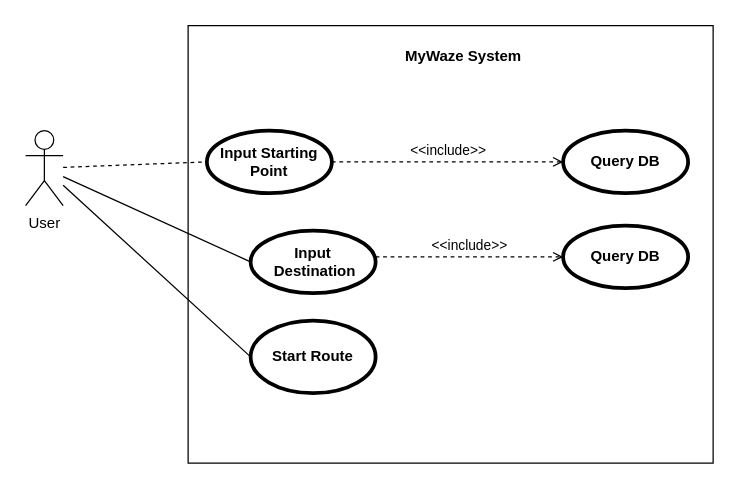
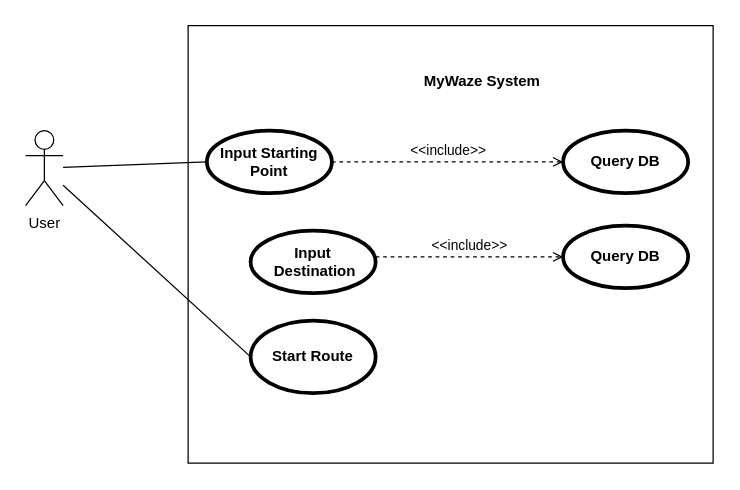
(463, 57) -> (482, 82)
(136, 165) -> (136, 165)
(156, 219) -> none
